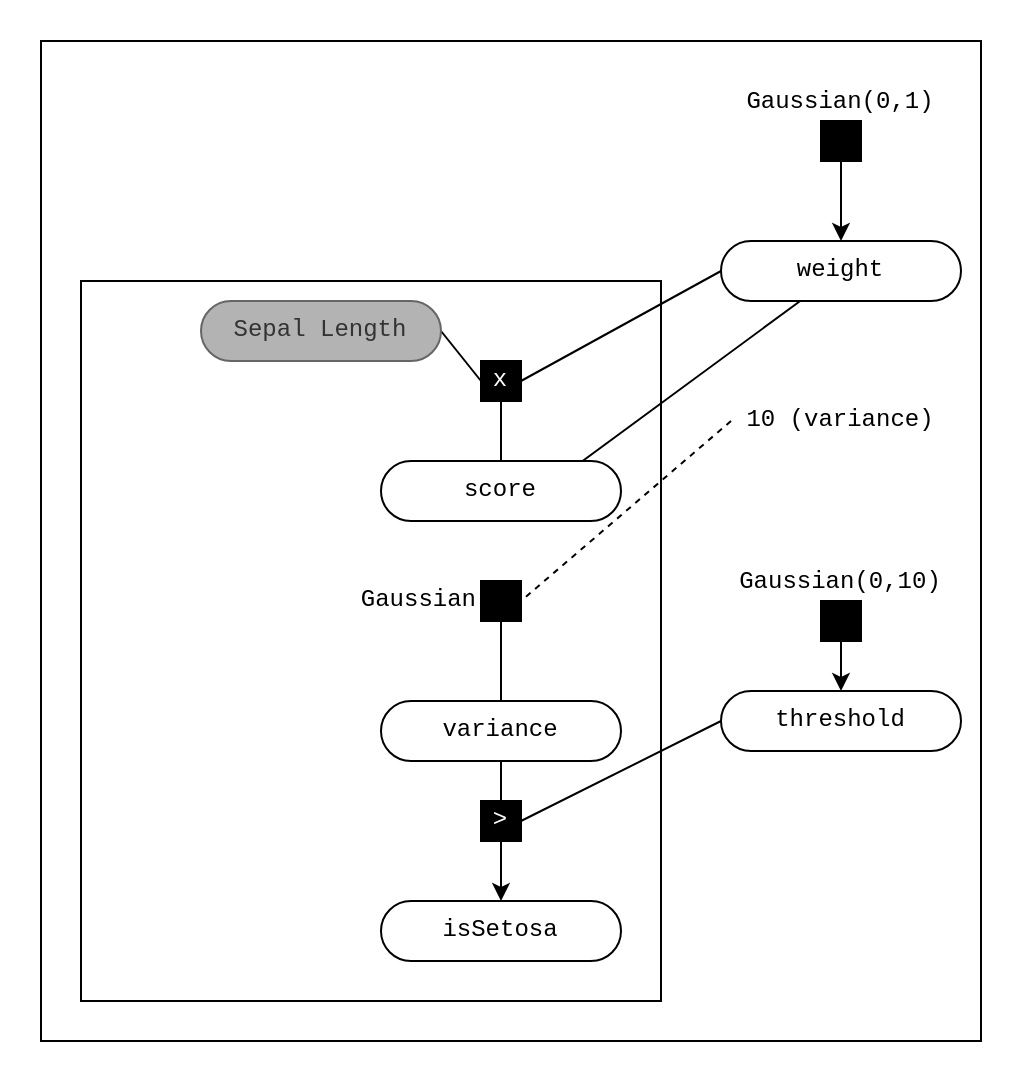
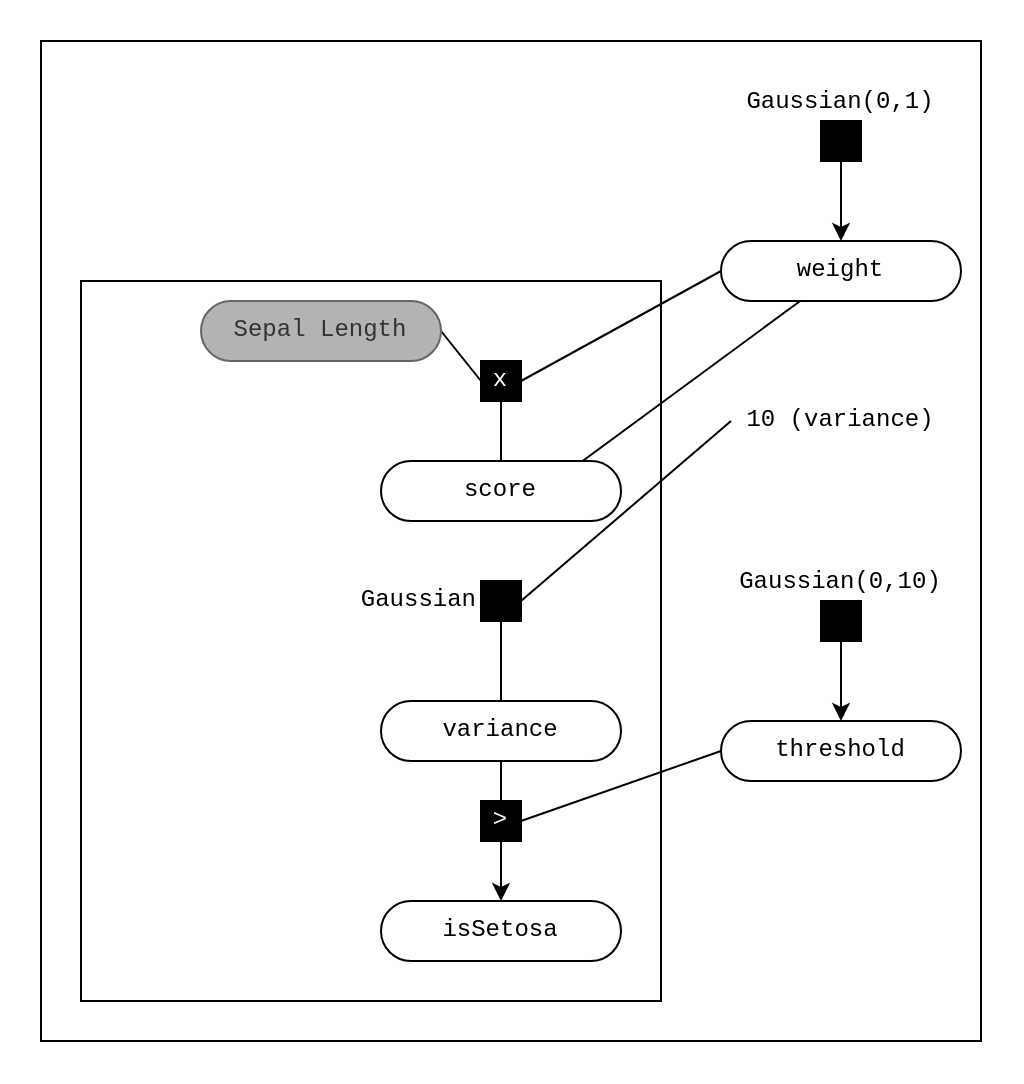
(624, 512) -> (624, 512)
(841, 721) -> (841, 751)
